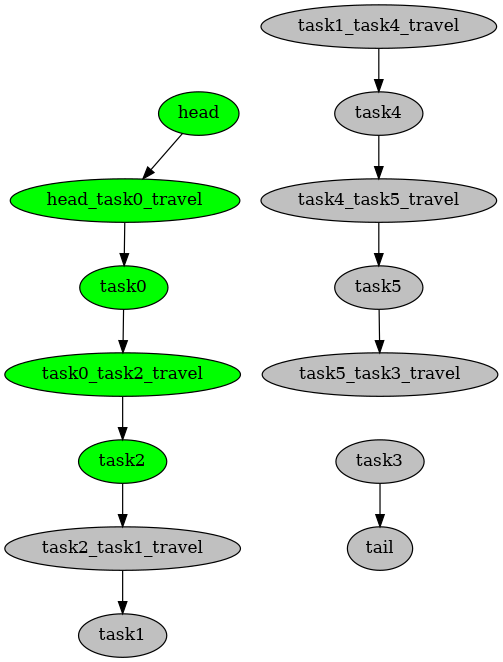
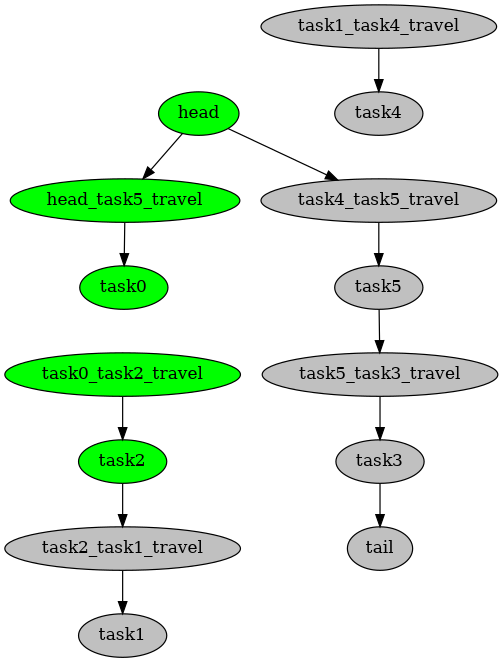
(379, 151) -> (277, 152)
(125, 201) -> (125, 201)
(123, 325) -> none
none -> (380, 412)
